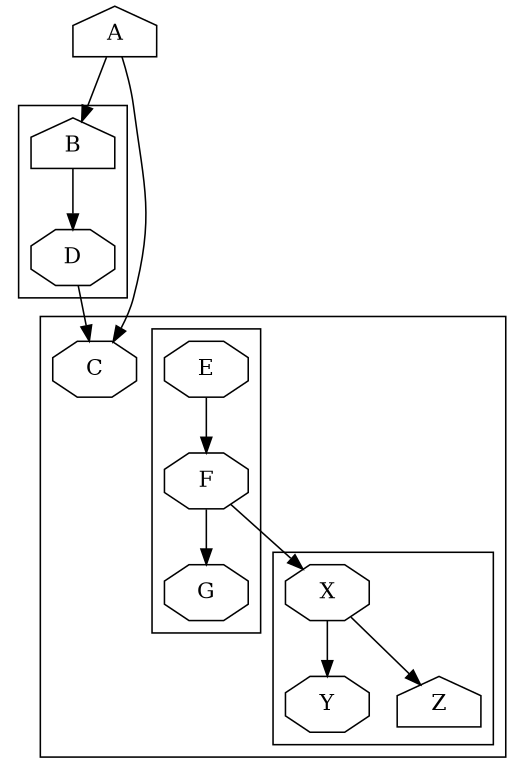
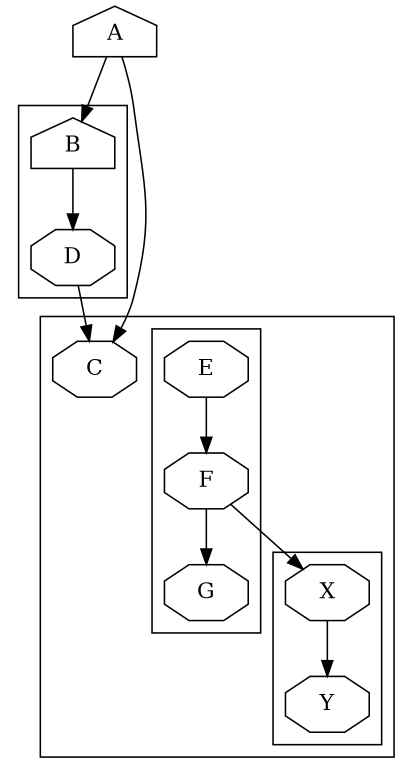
(439, 704) -> none
